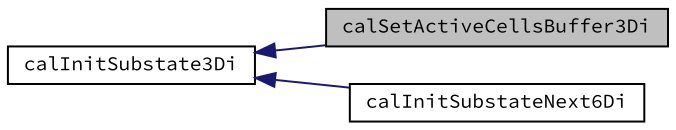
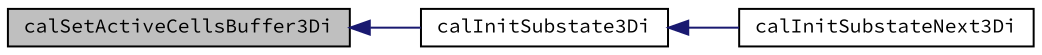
(300, 48) -> (396, 28)
(497, 103) -> (886, 28)
